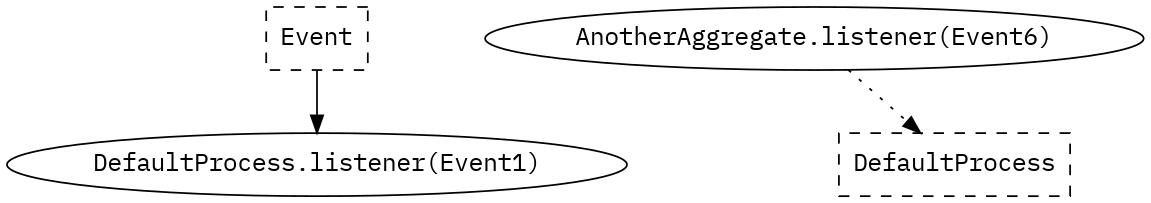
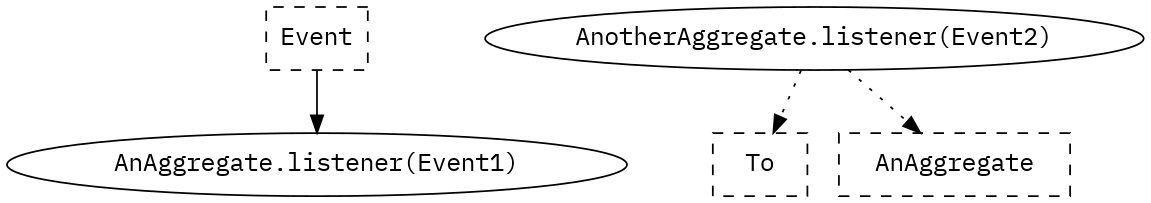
(814, 39) -> (814, 39)
(317, 165) -> (317, 165)
none -> (760, 165)
(955, 165) -> (955, 165)
